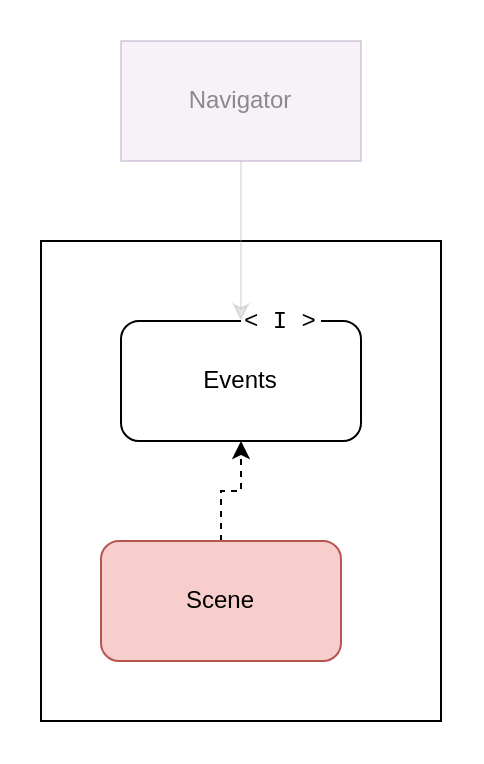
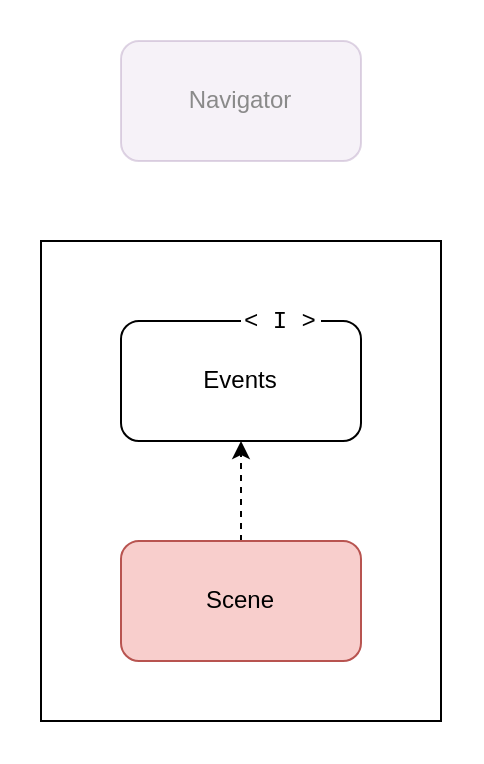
(241, 101) -> (241, 101)
(241, 234) -> none
(221, 601) -> (241, 601)
